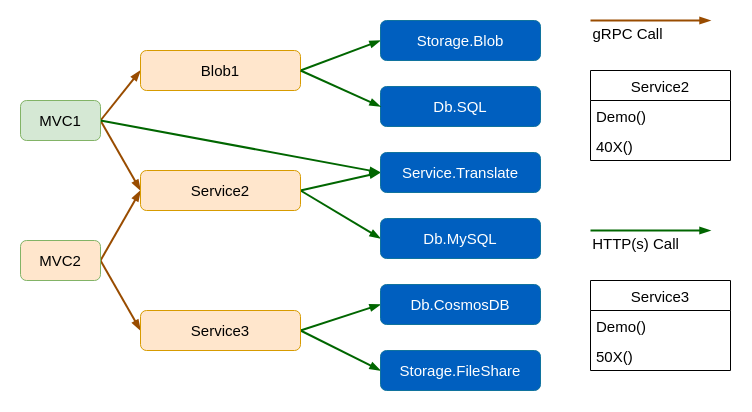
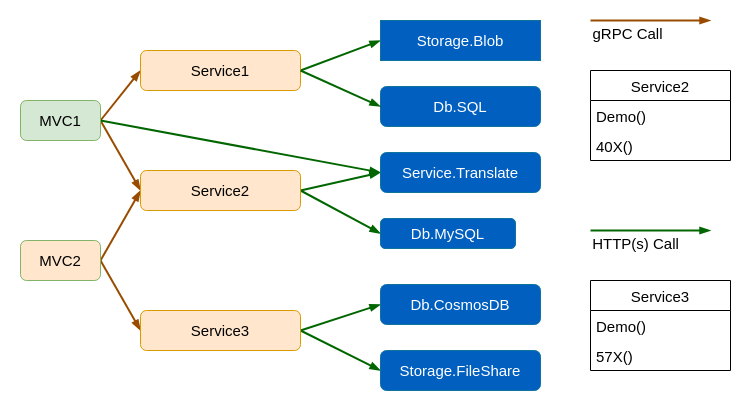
(461, 41) -> (461, 41)
(221, 71) -> (221, 71)
(461, 239) -> (448, 234)
(617, 357) -> (617, 357)
